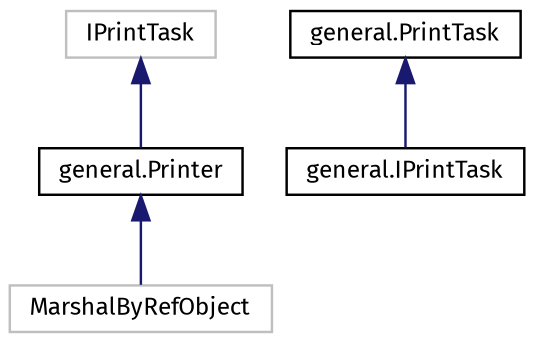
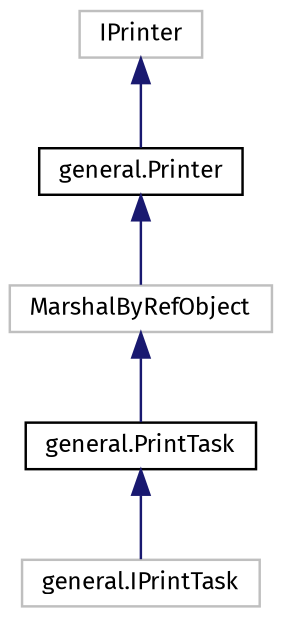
(141, 34) -> (141, 34)
(405, 172) -> (141, 583)
none -> (141, 390)
